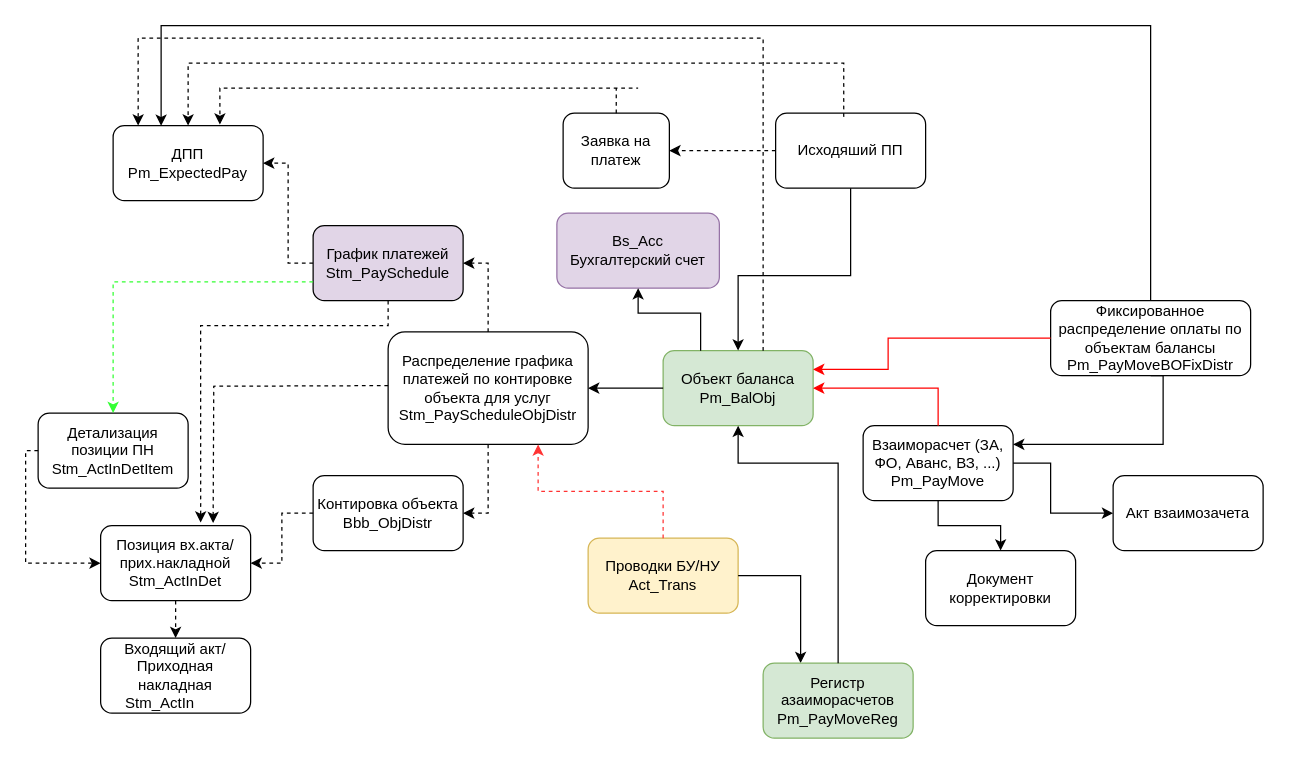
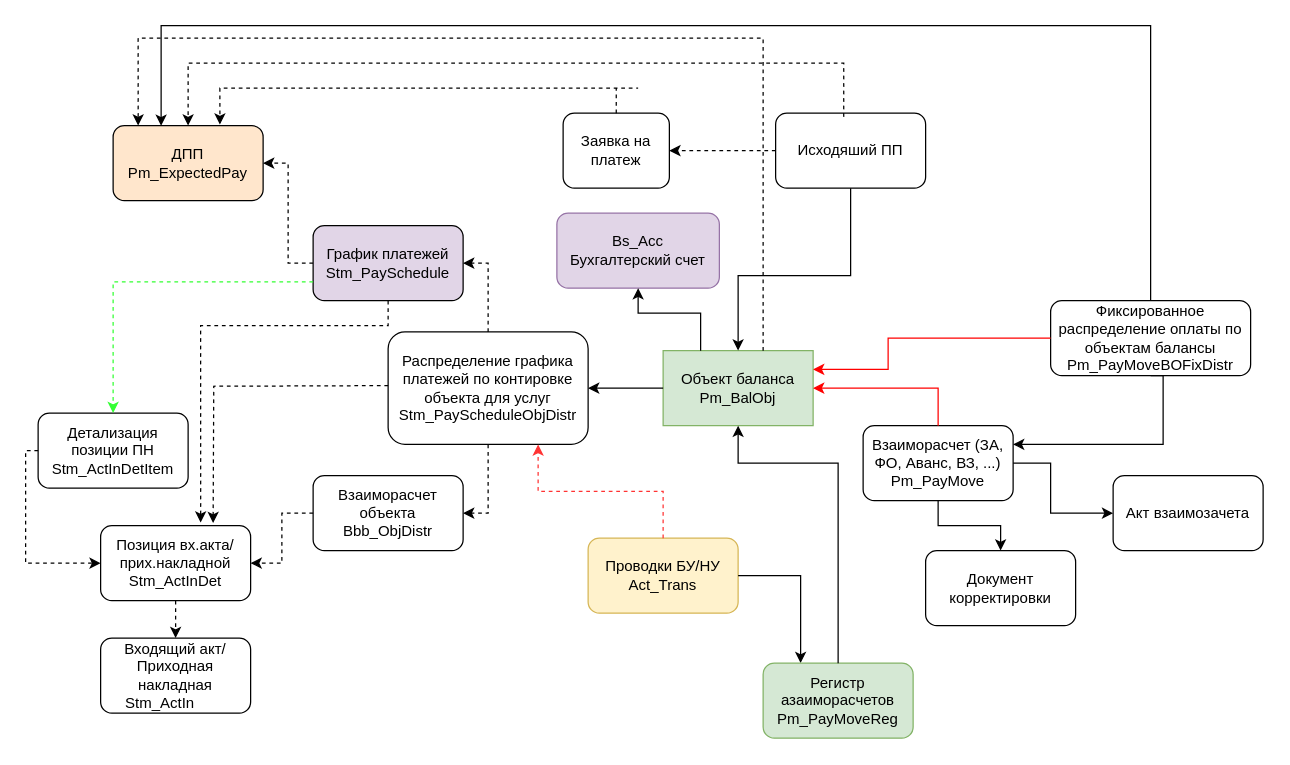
(188, 163) -> (188, 163)
(738, 388) -> (738, 388)
(388, 513) -> (388, 513)
